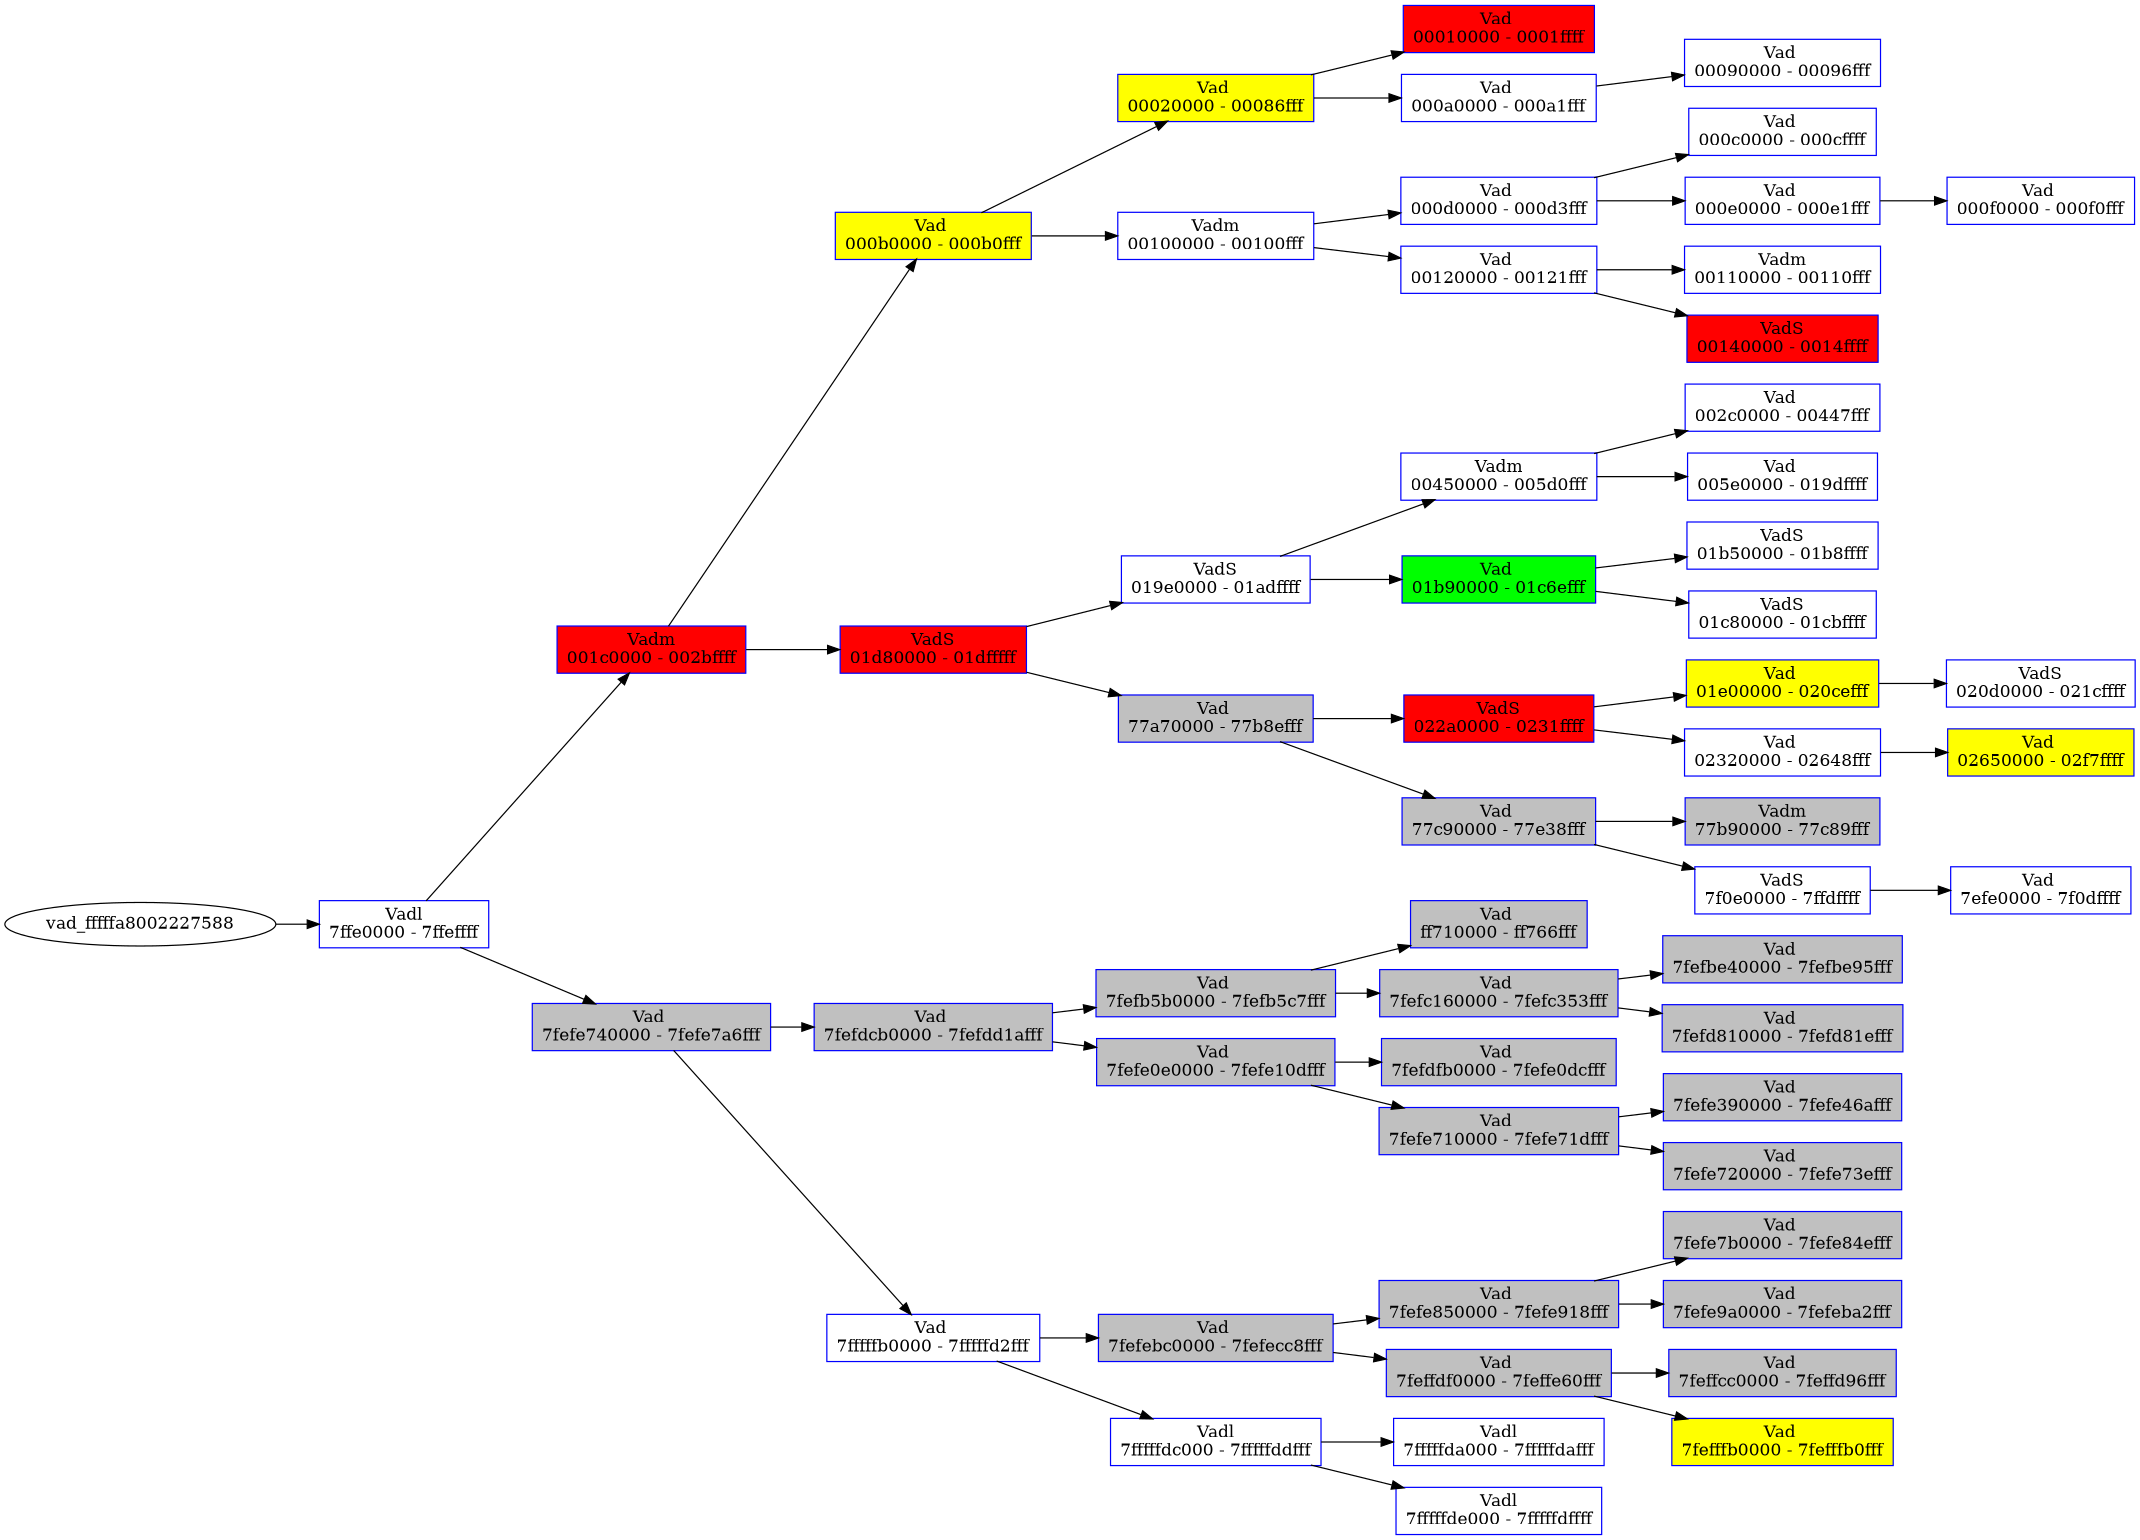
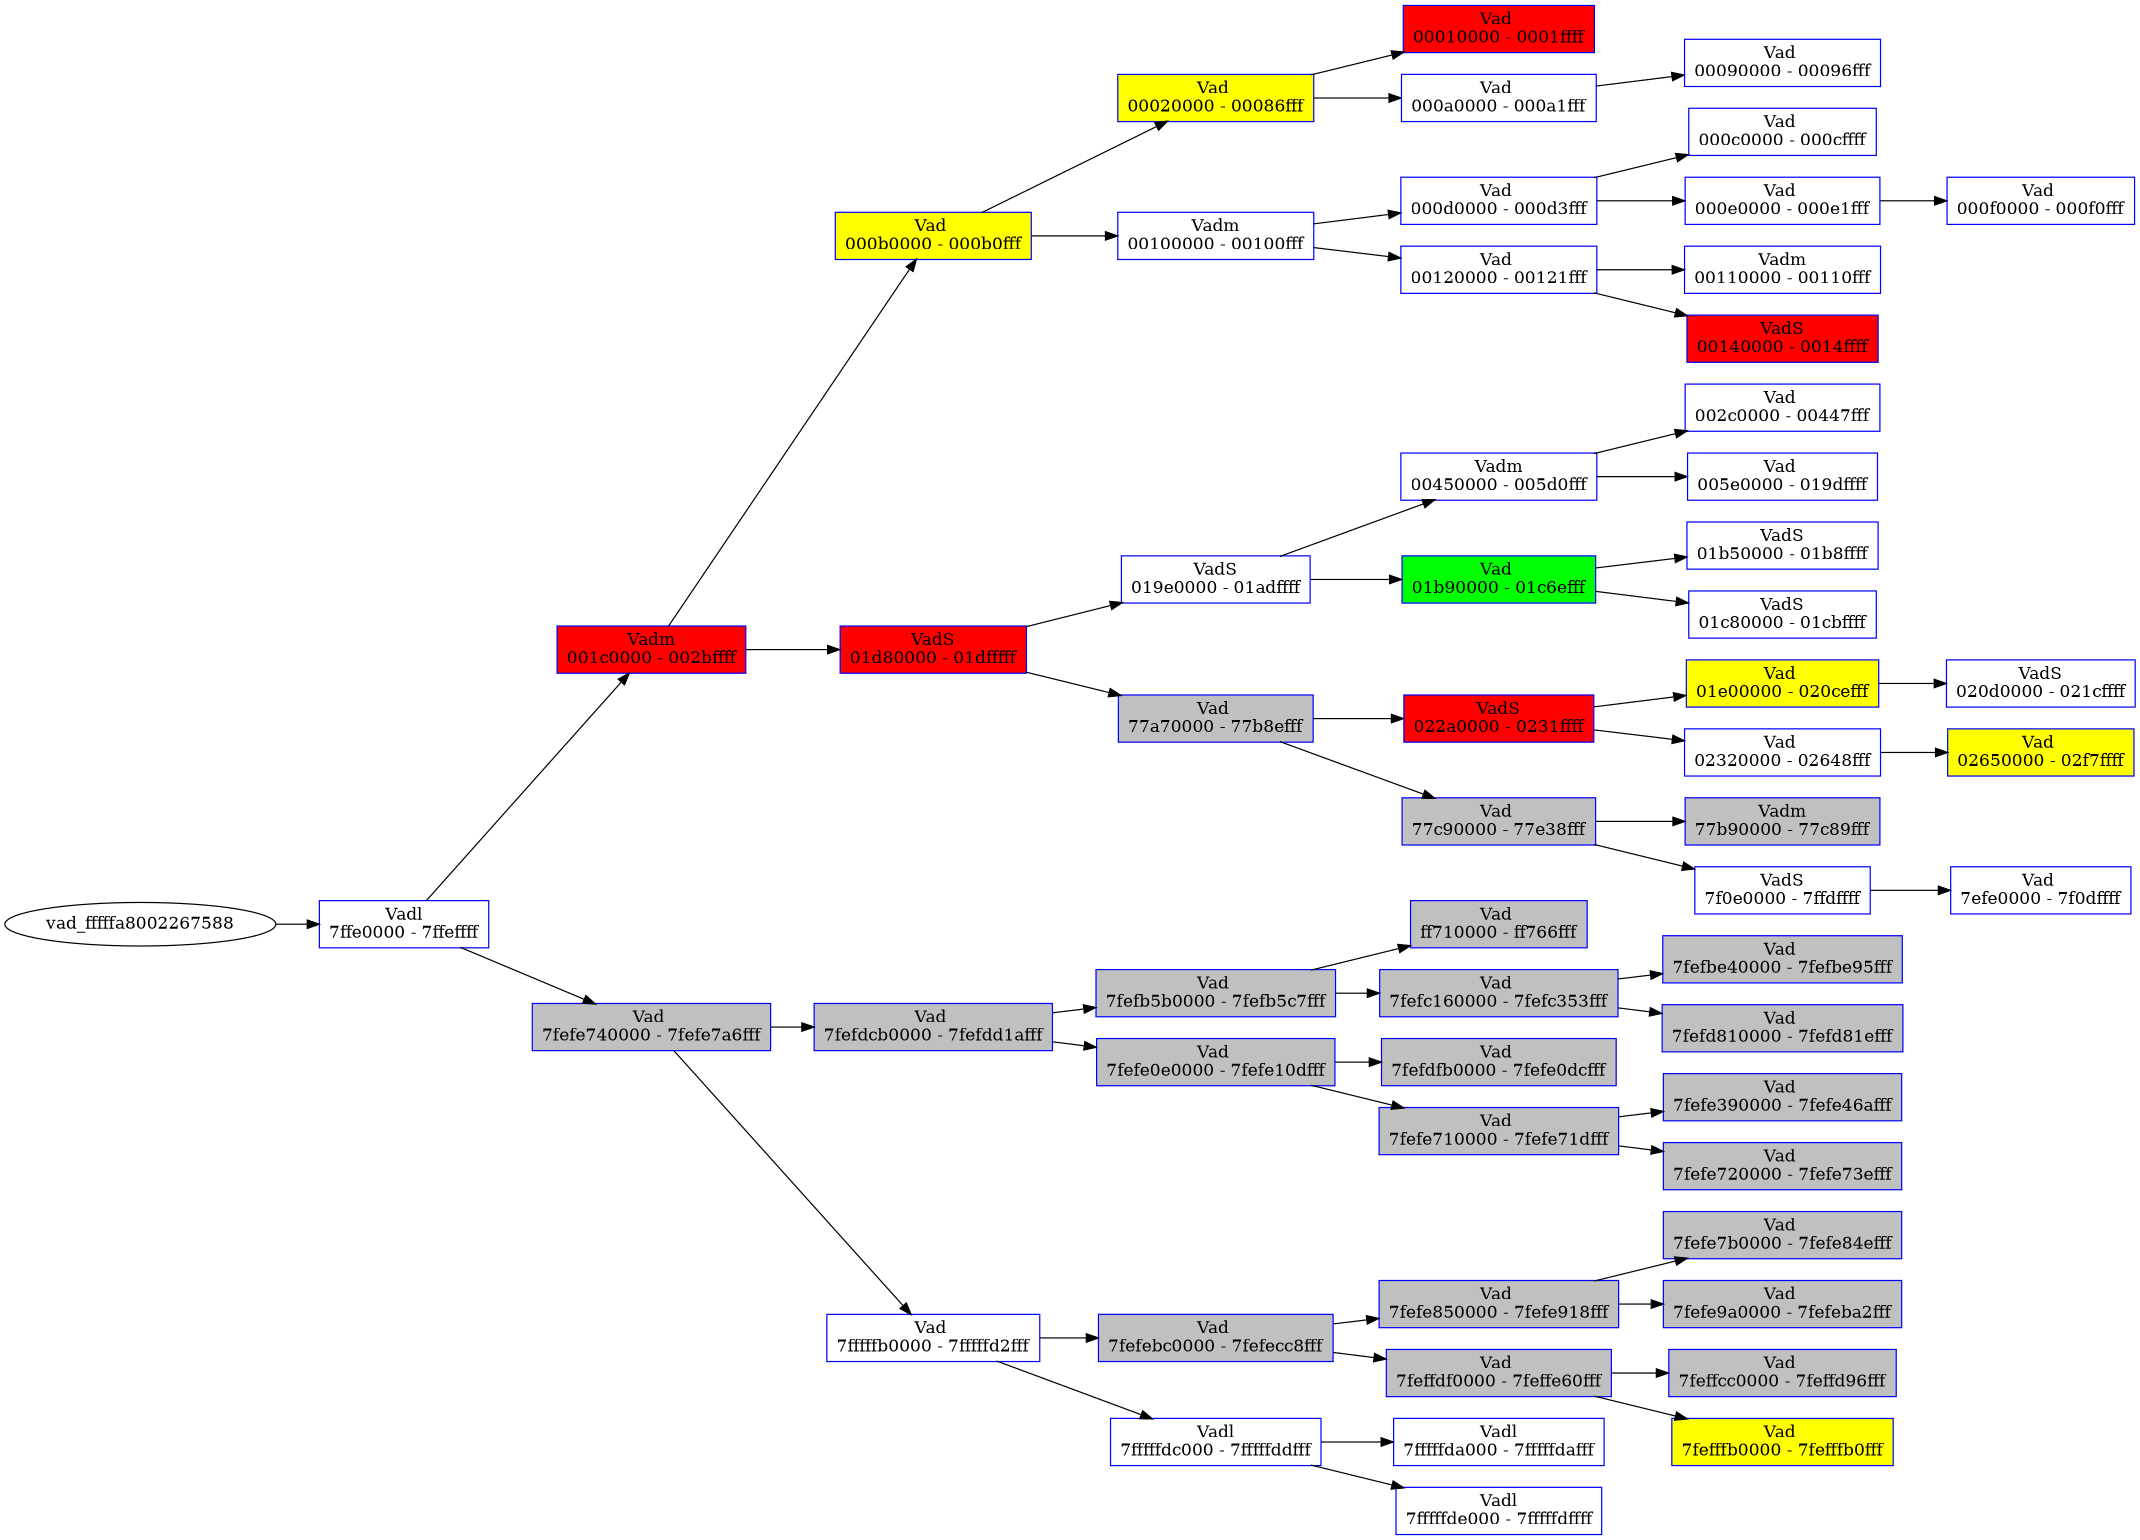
(140, 924) -> (140, 924)
